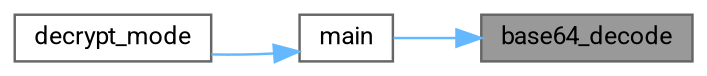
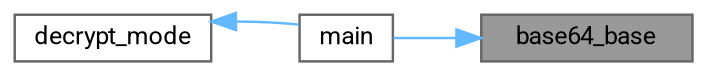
(587, 38) -> (587, 38)
(243, 55) -> (268, 22)
